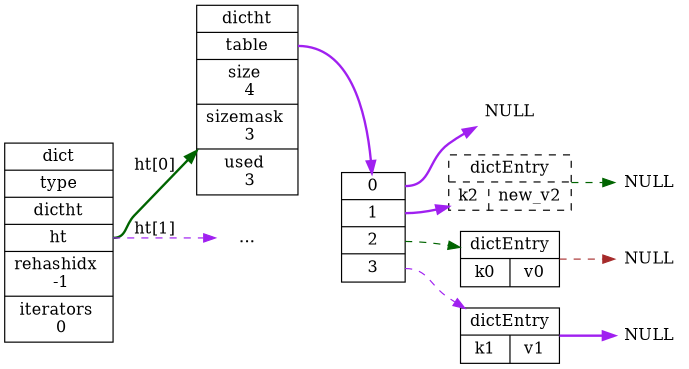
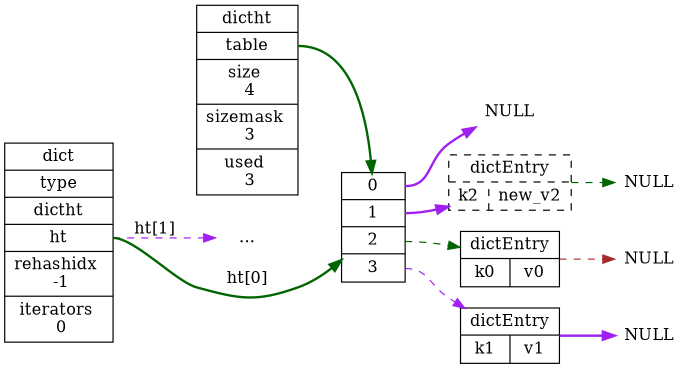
(354, 89) -> (354, 89)
(150, 199) -> (219, 293)
